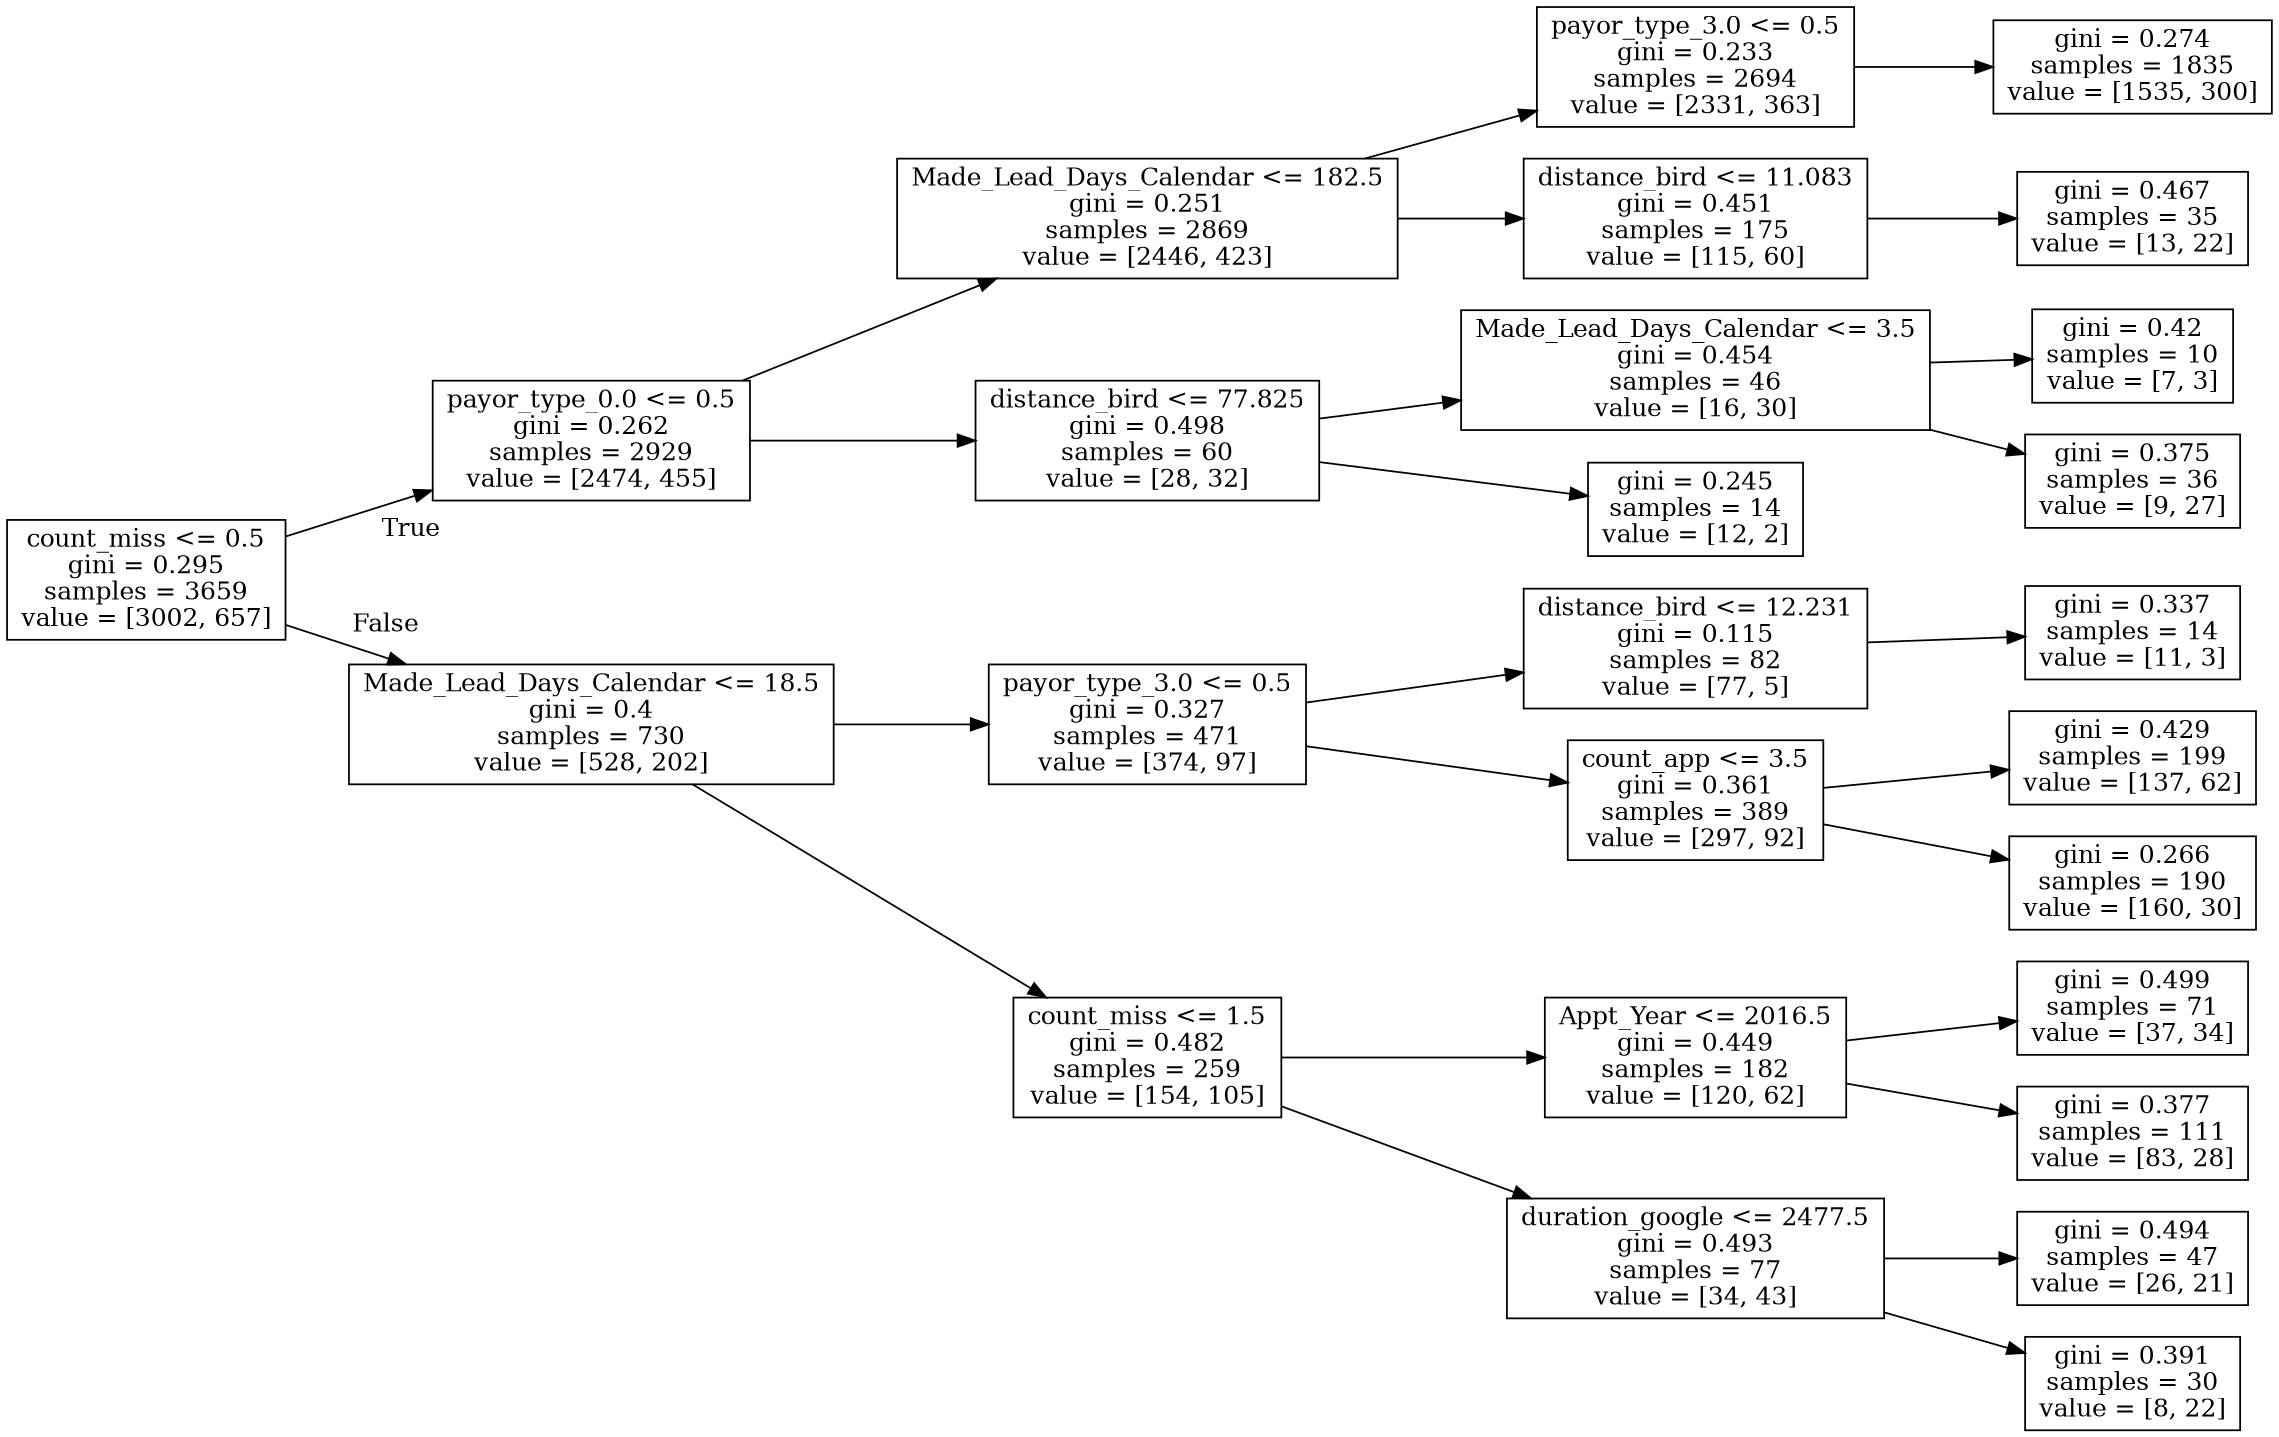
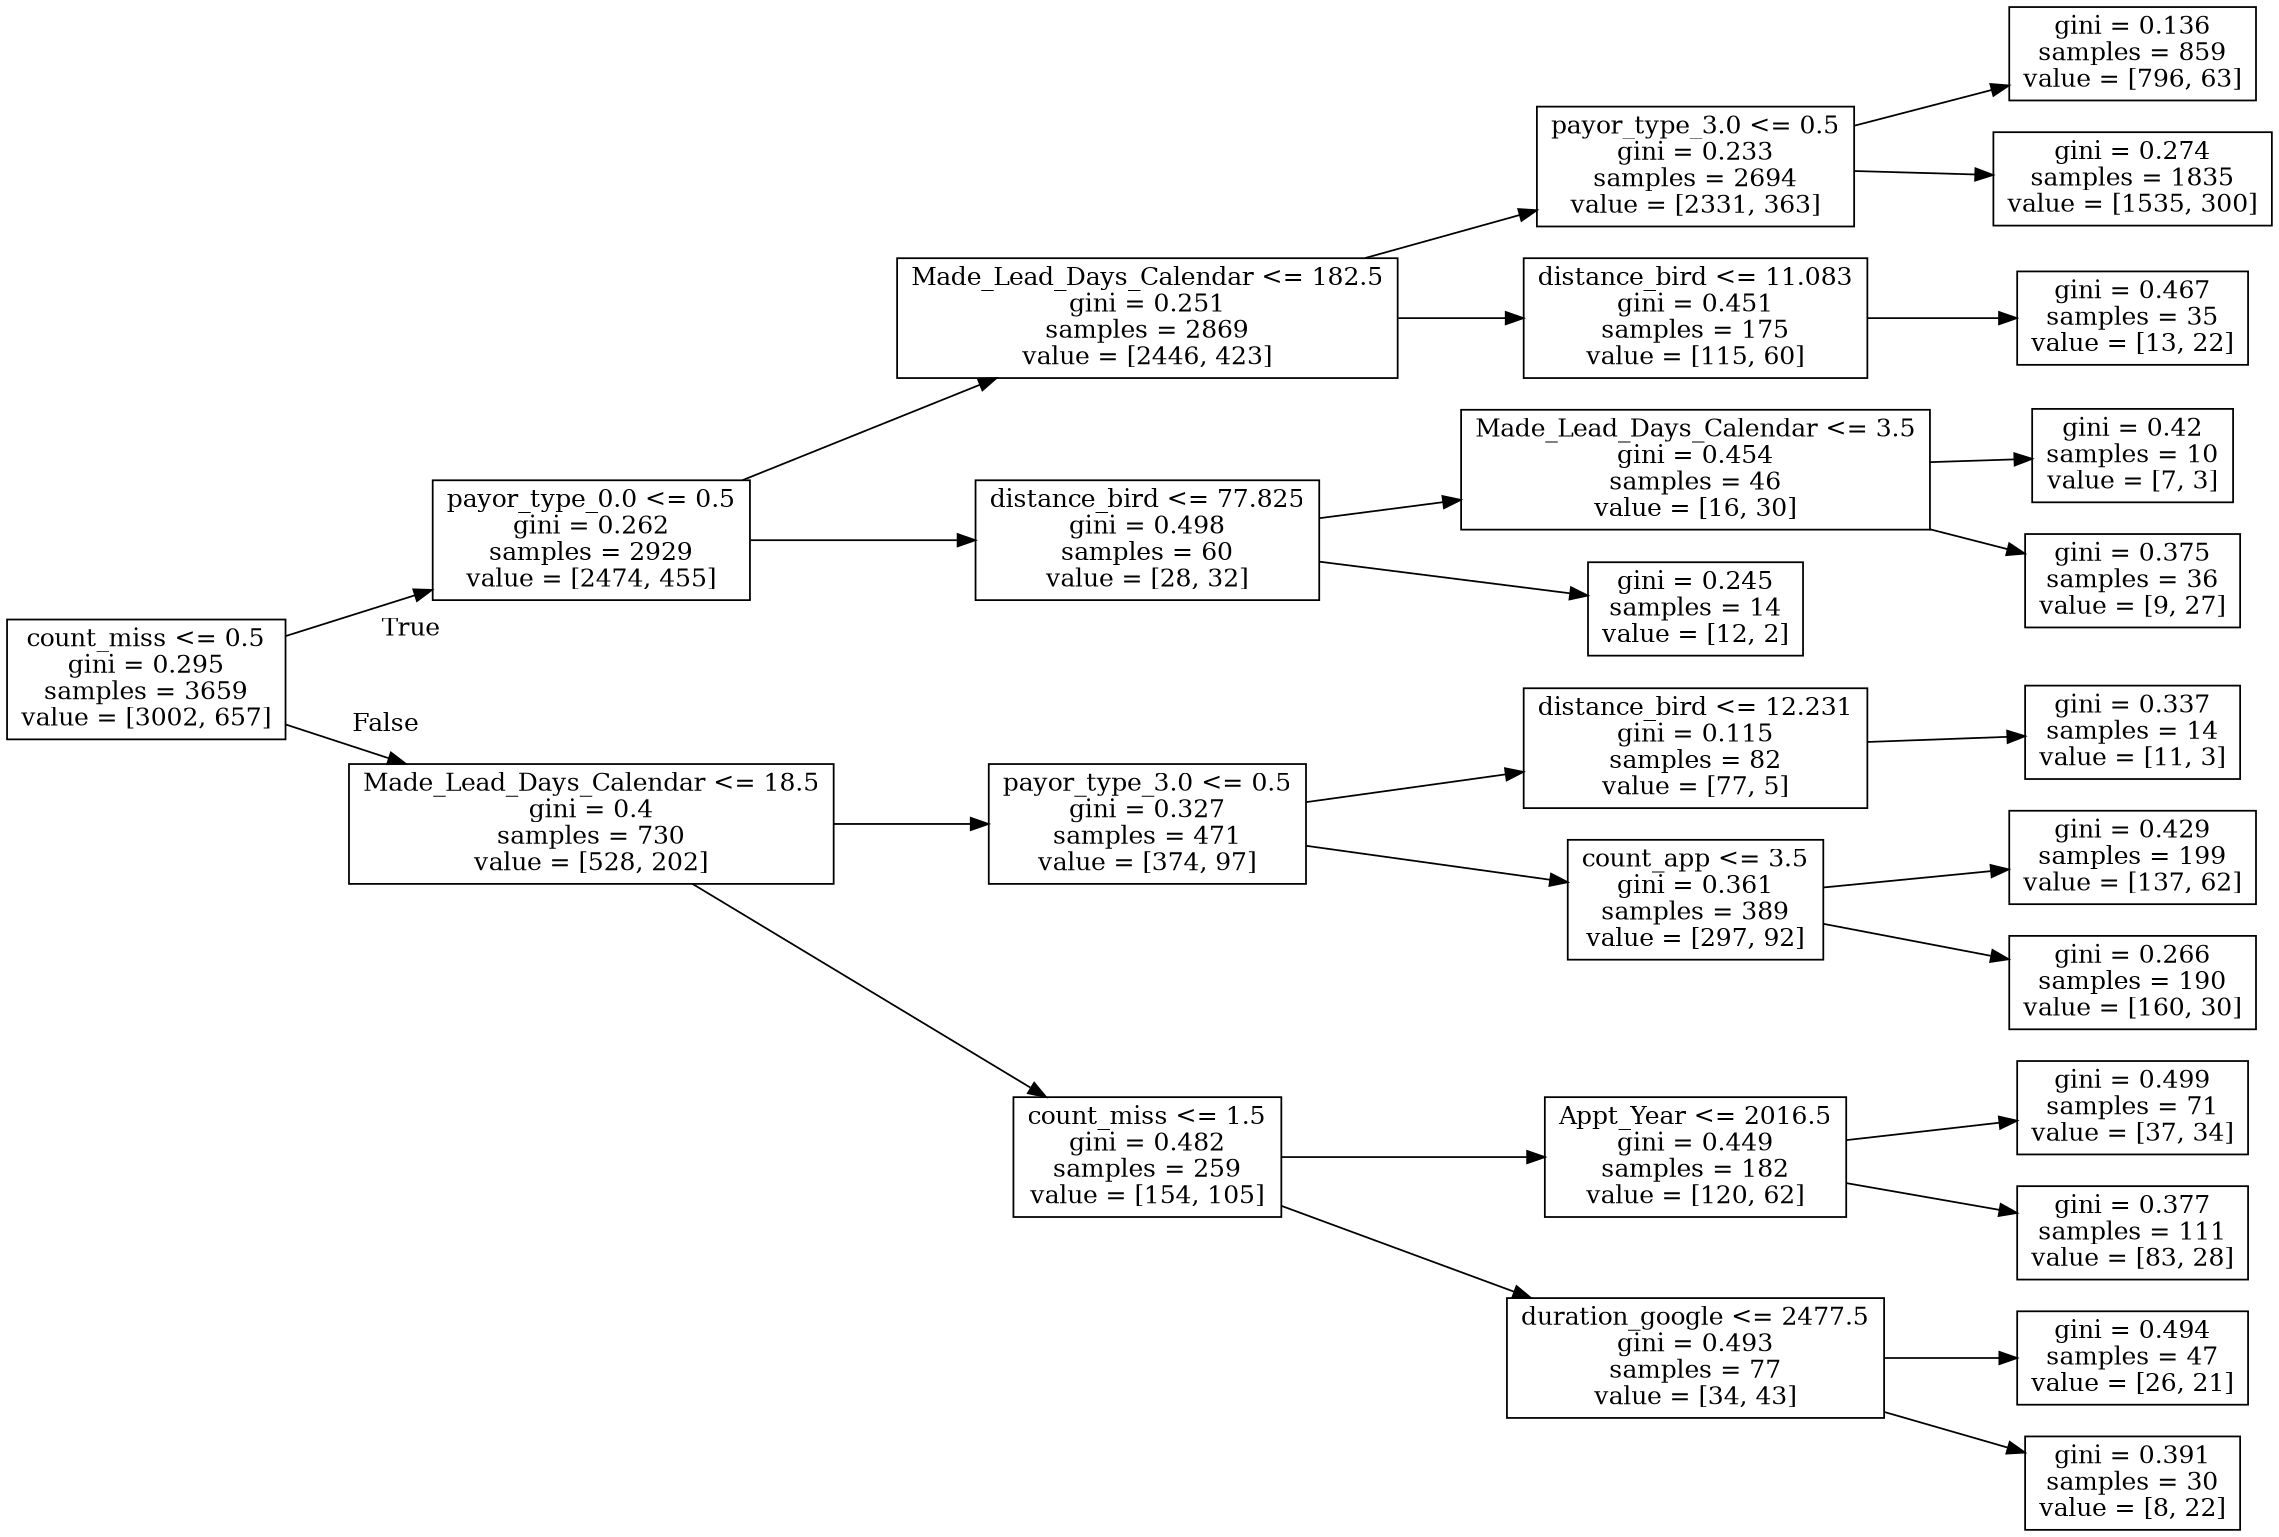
none -> (2133, 54)
